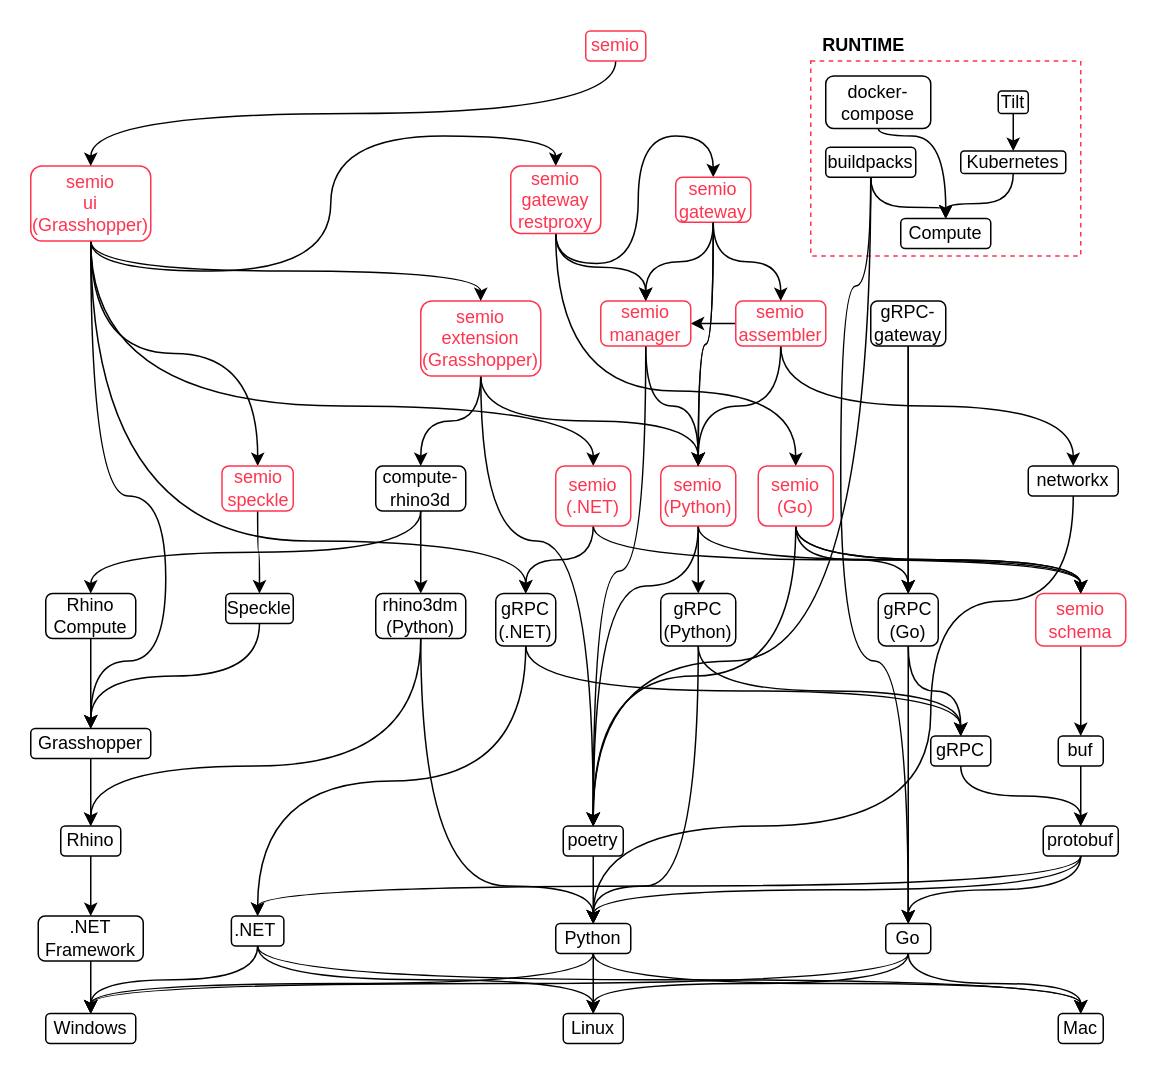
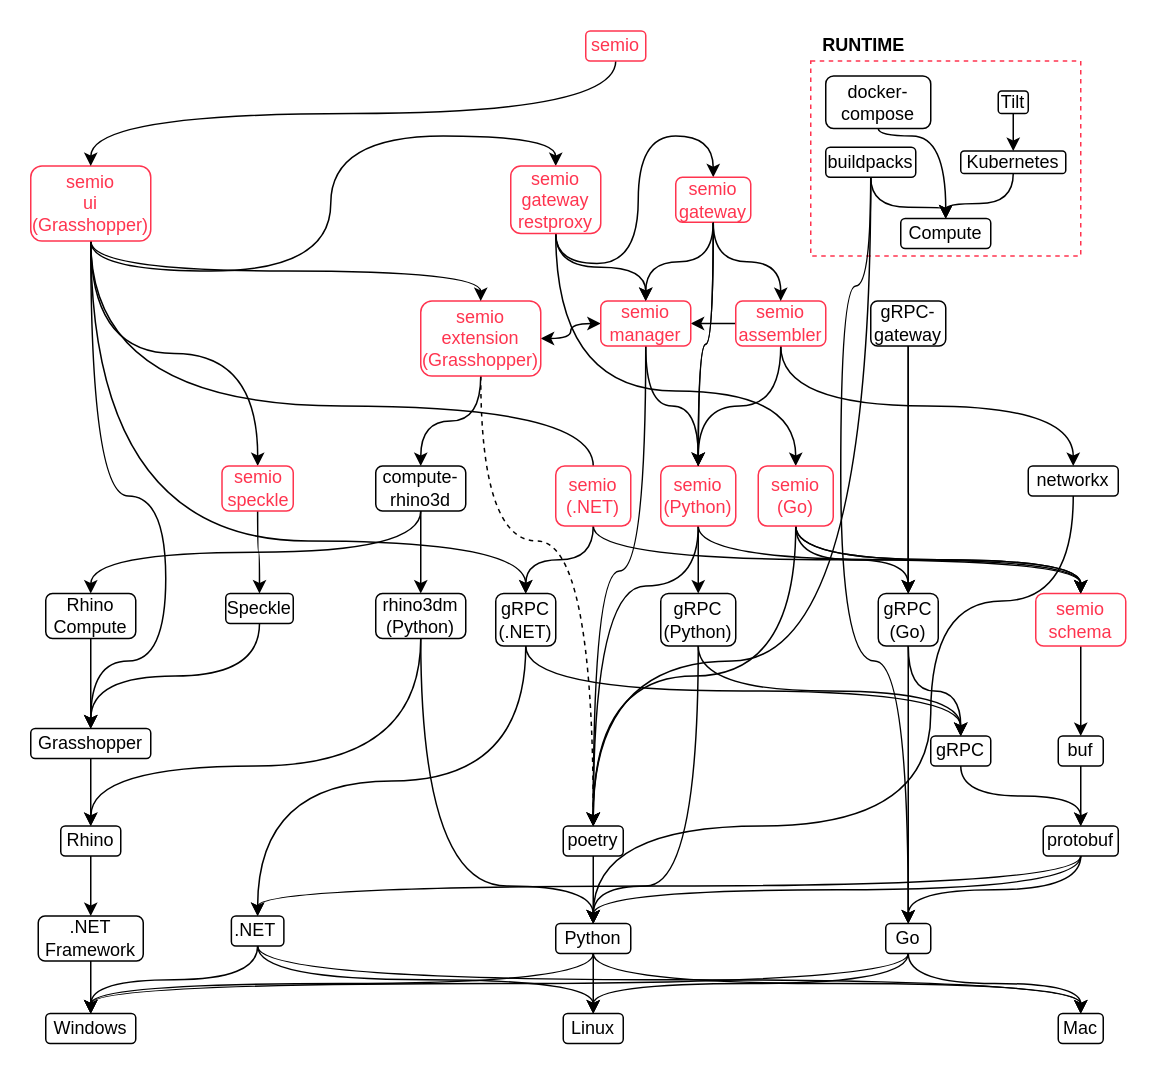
none -> (571, 332)
(521, 417) -> (523, 419)
(586, 421) -> none
(560, 556) -> (560, 556)
